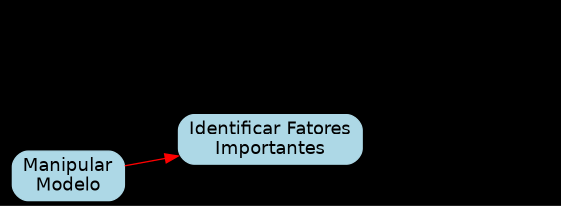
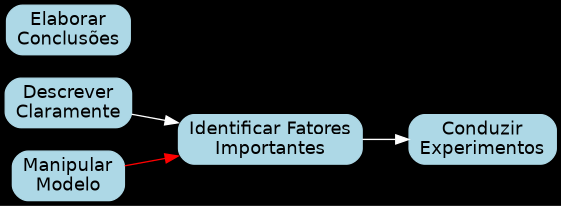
none -> (68, 30)
none -> (68, 103)
none -> (483, 139)
